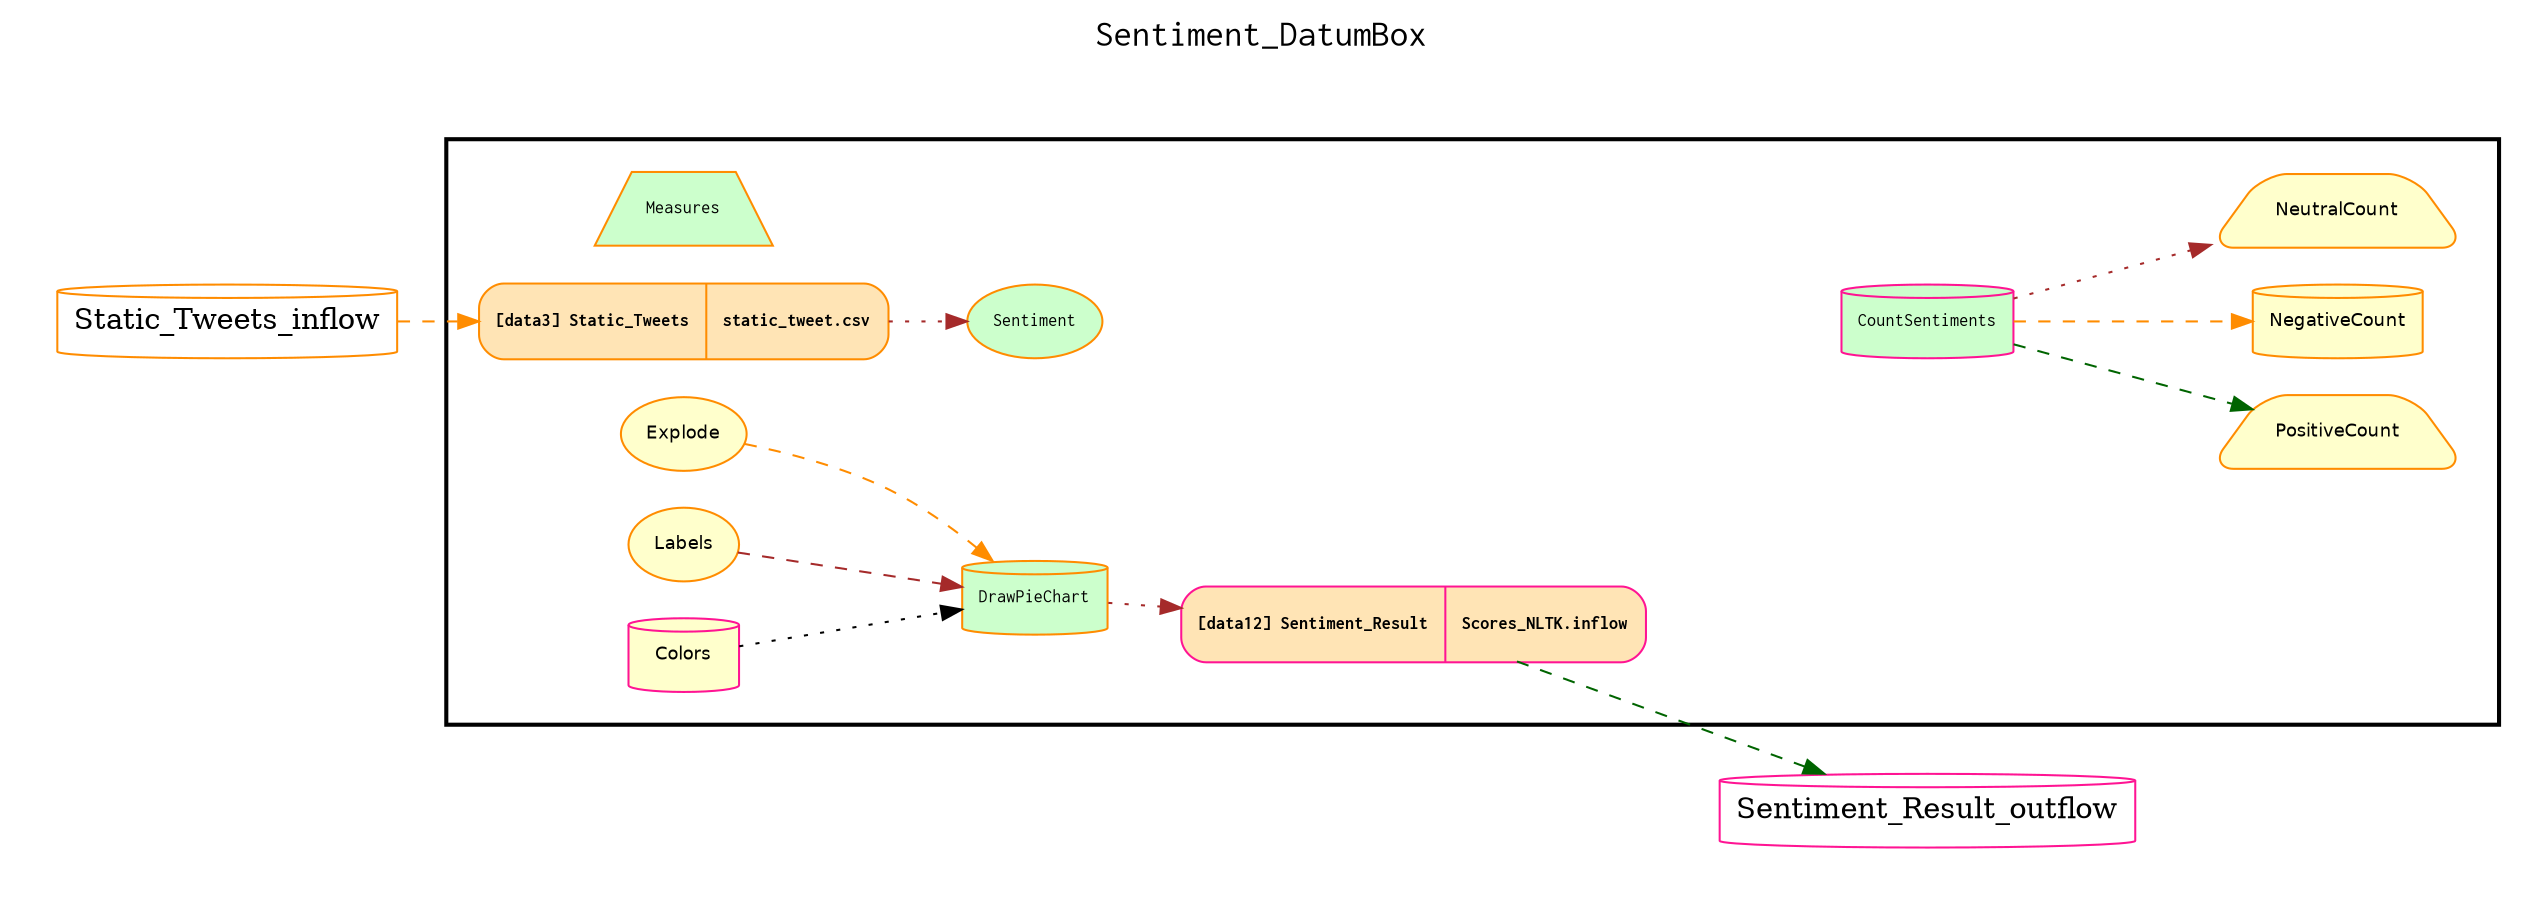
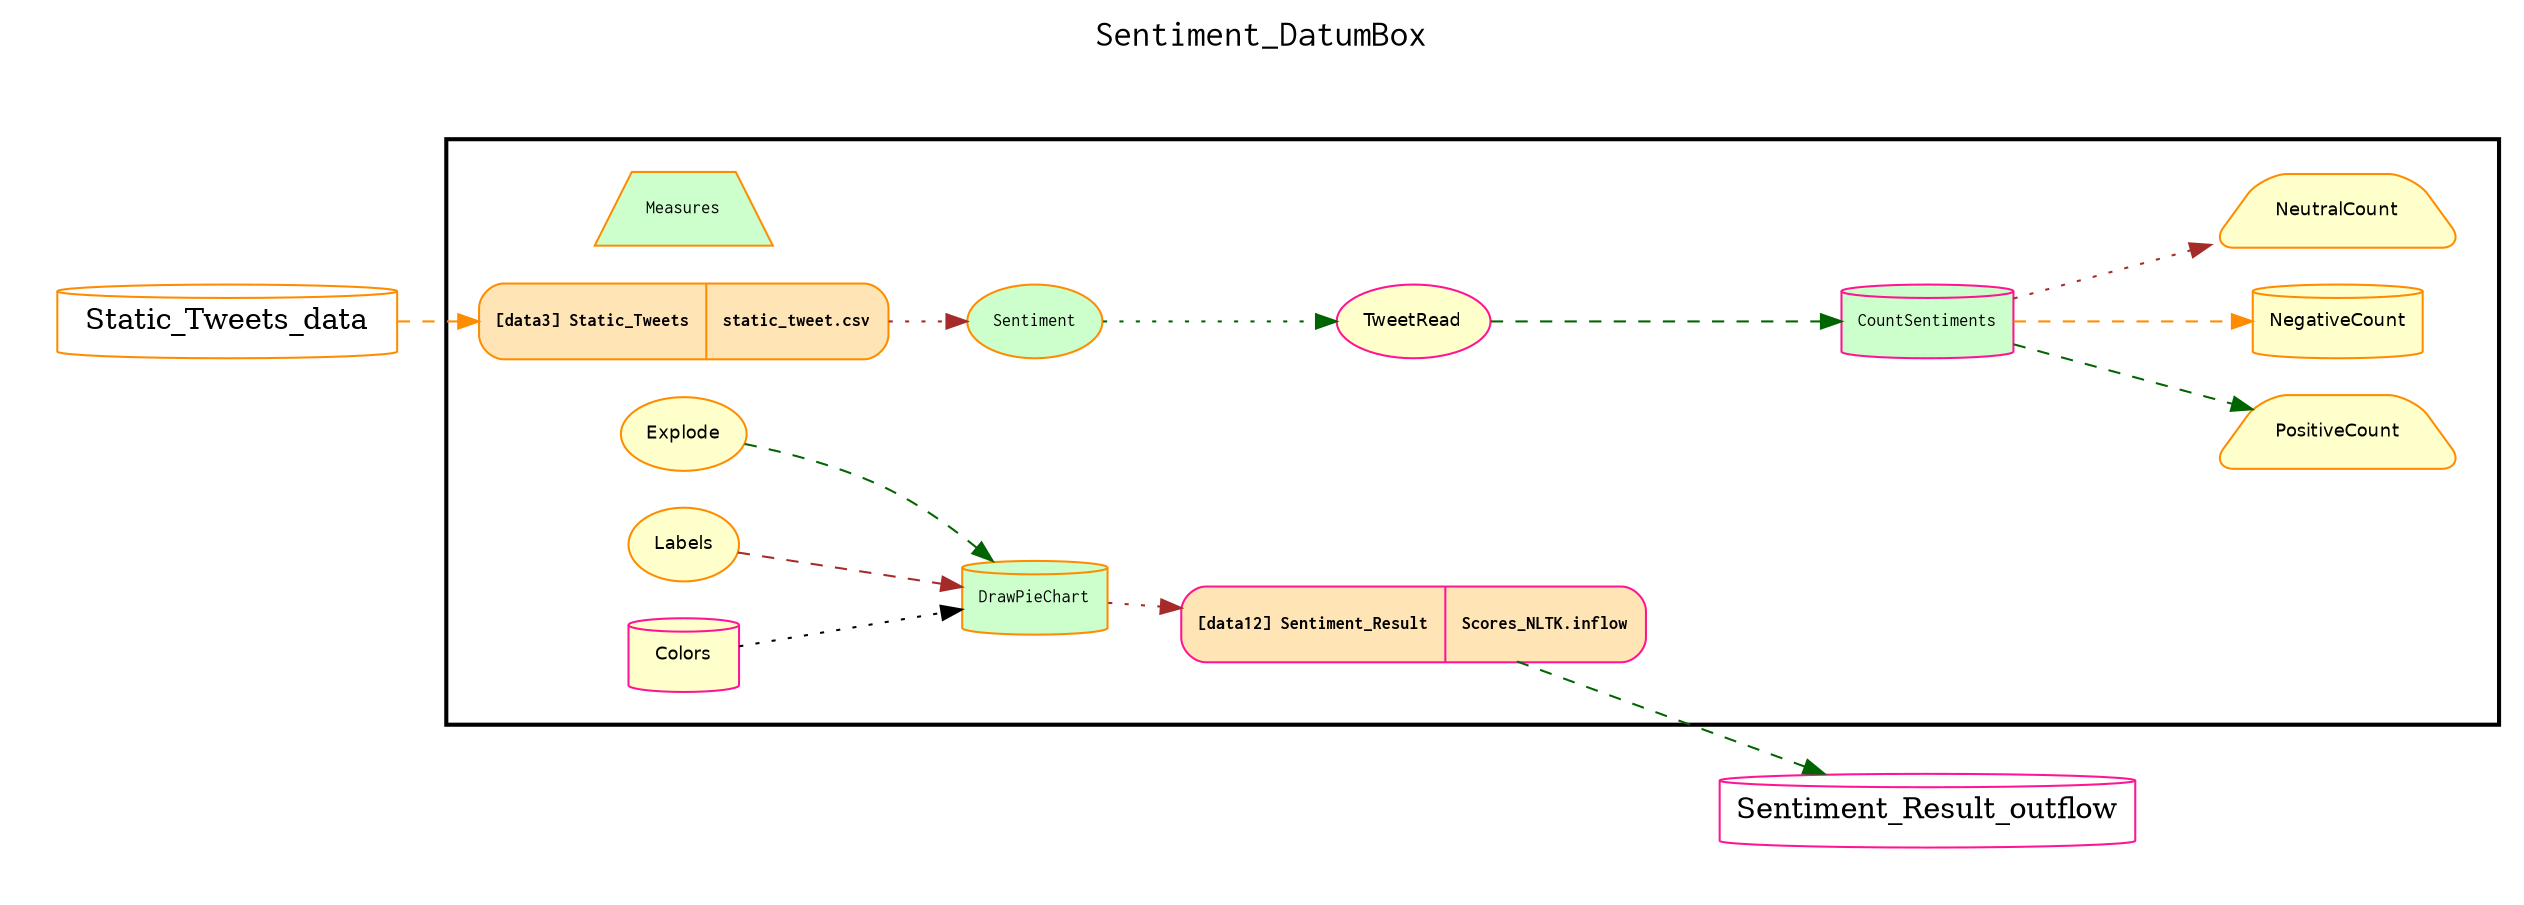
(227, 321) -> (227, 321)
none -> (1414, 321)
(868, 480) -> (868, 480)
